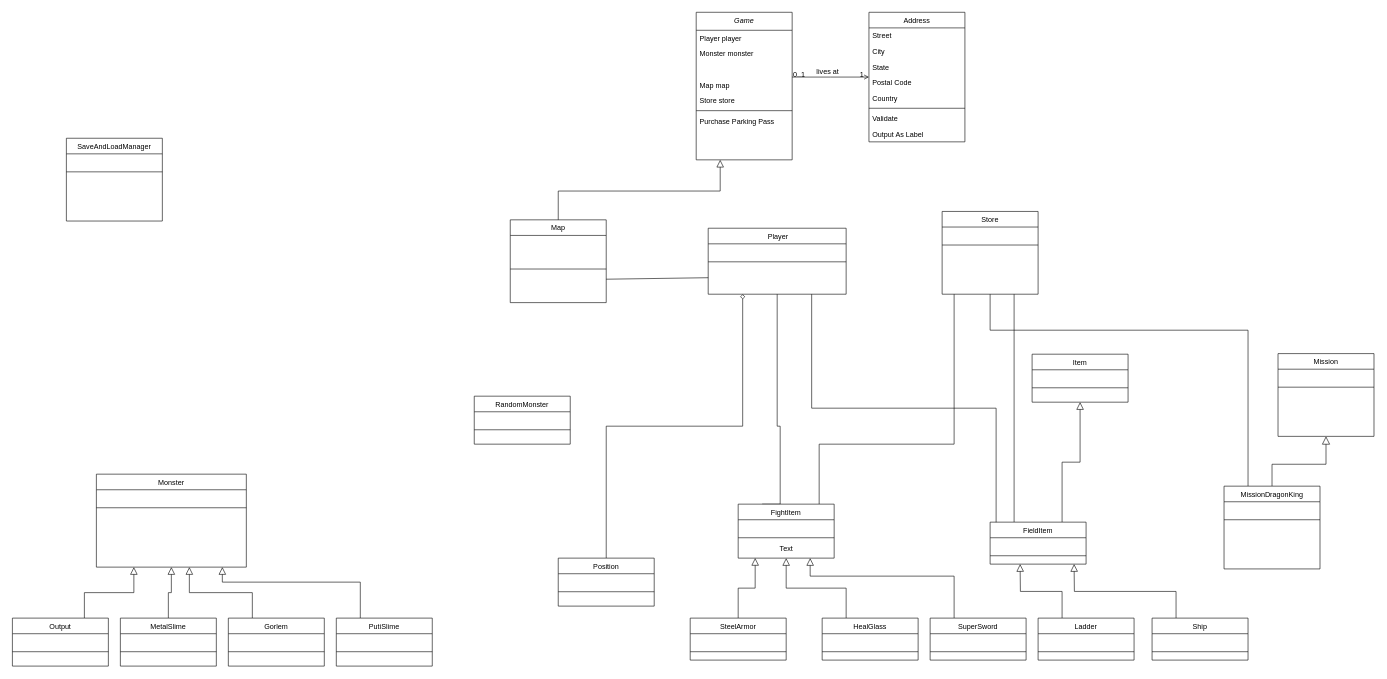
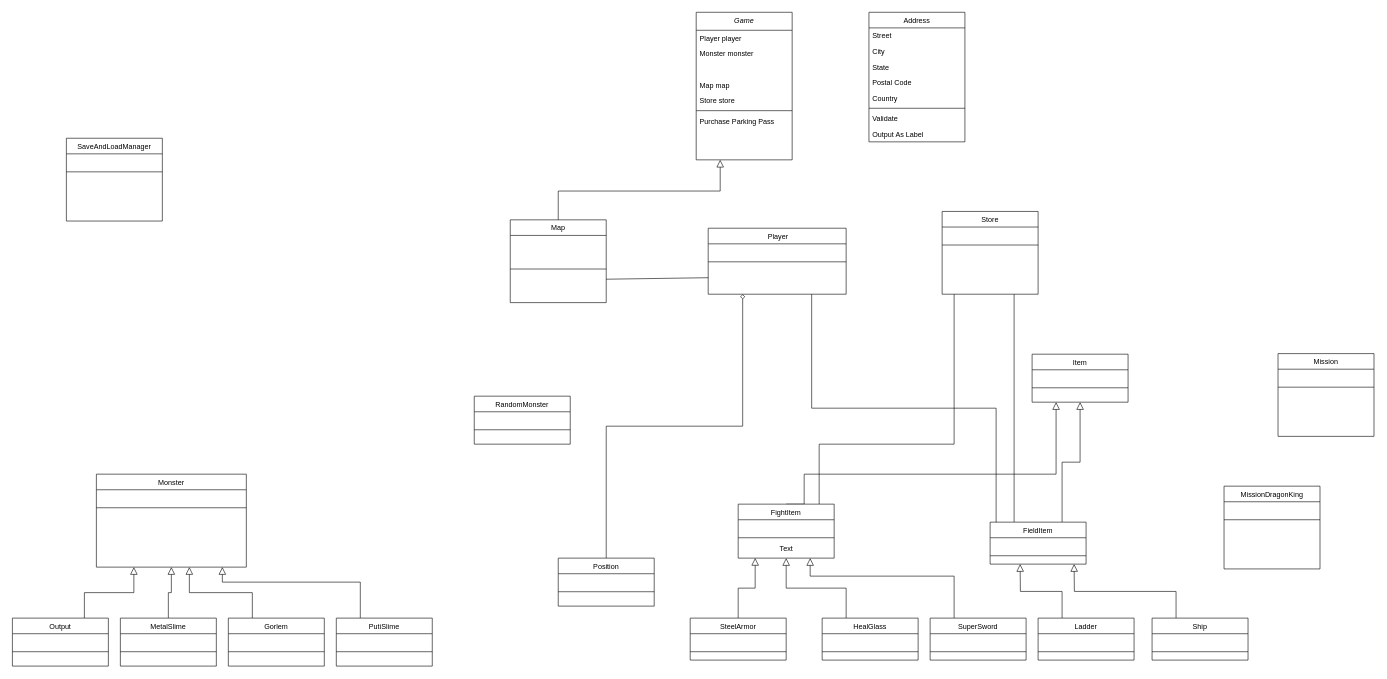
(800, 77) -> none
(1180, 330) -> none
(777, 403) -> none
(1298, 464) -> none
none -> (946, 474)
